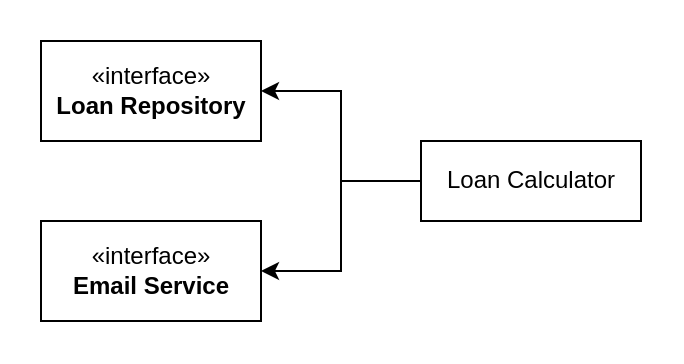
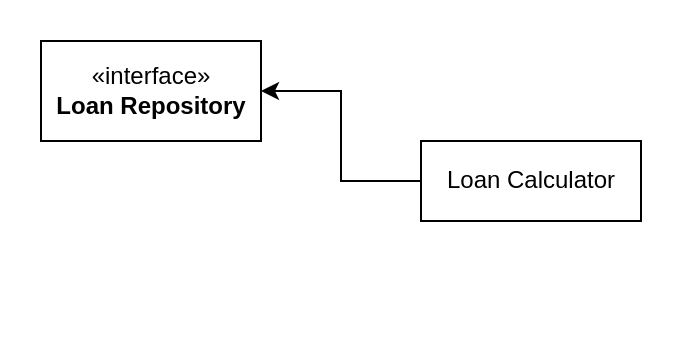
(341, 261) -> none
(151, 271) -> none
